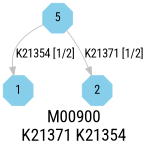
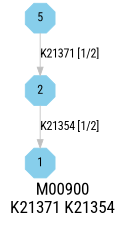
(21, 41) -> (40, 122)
